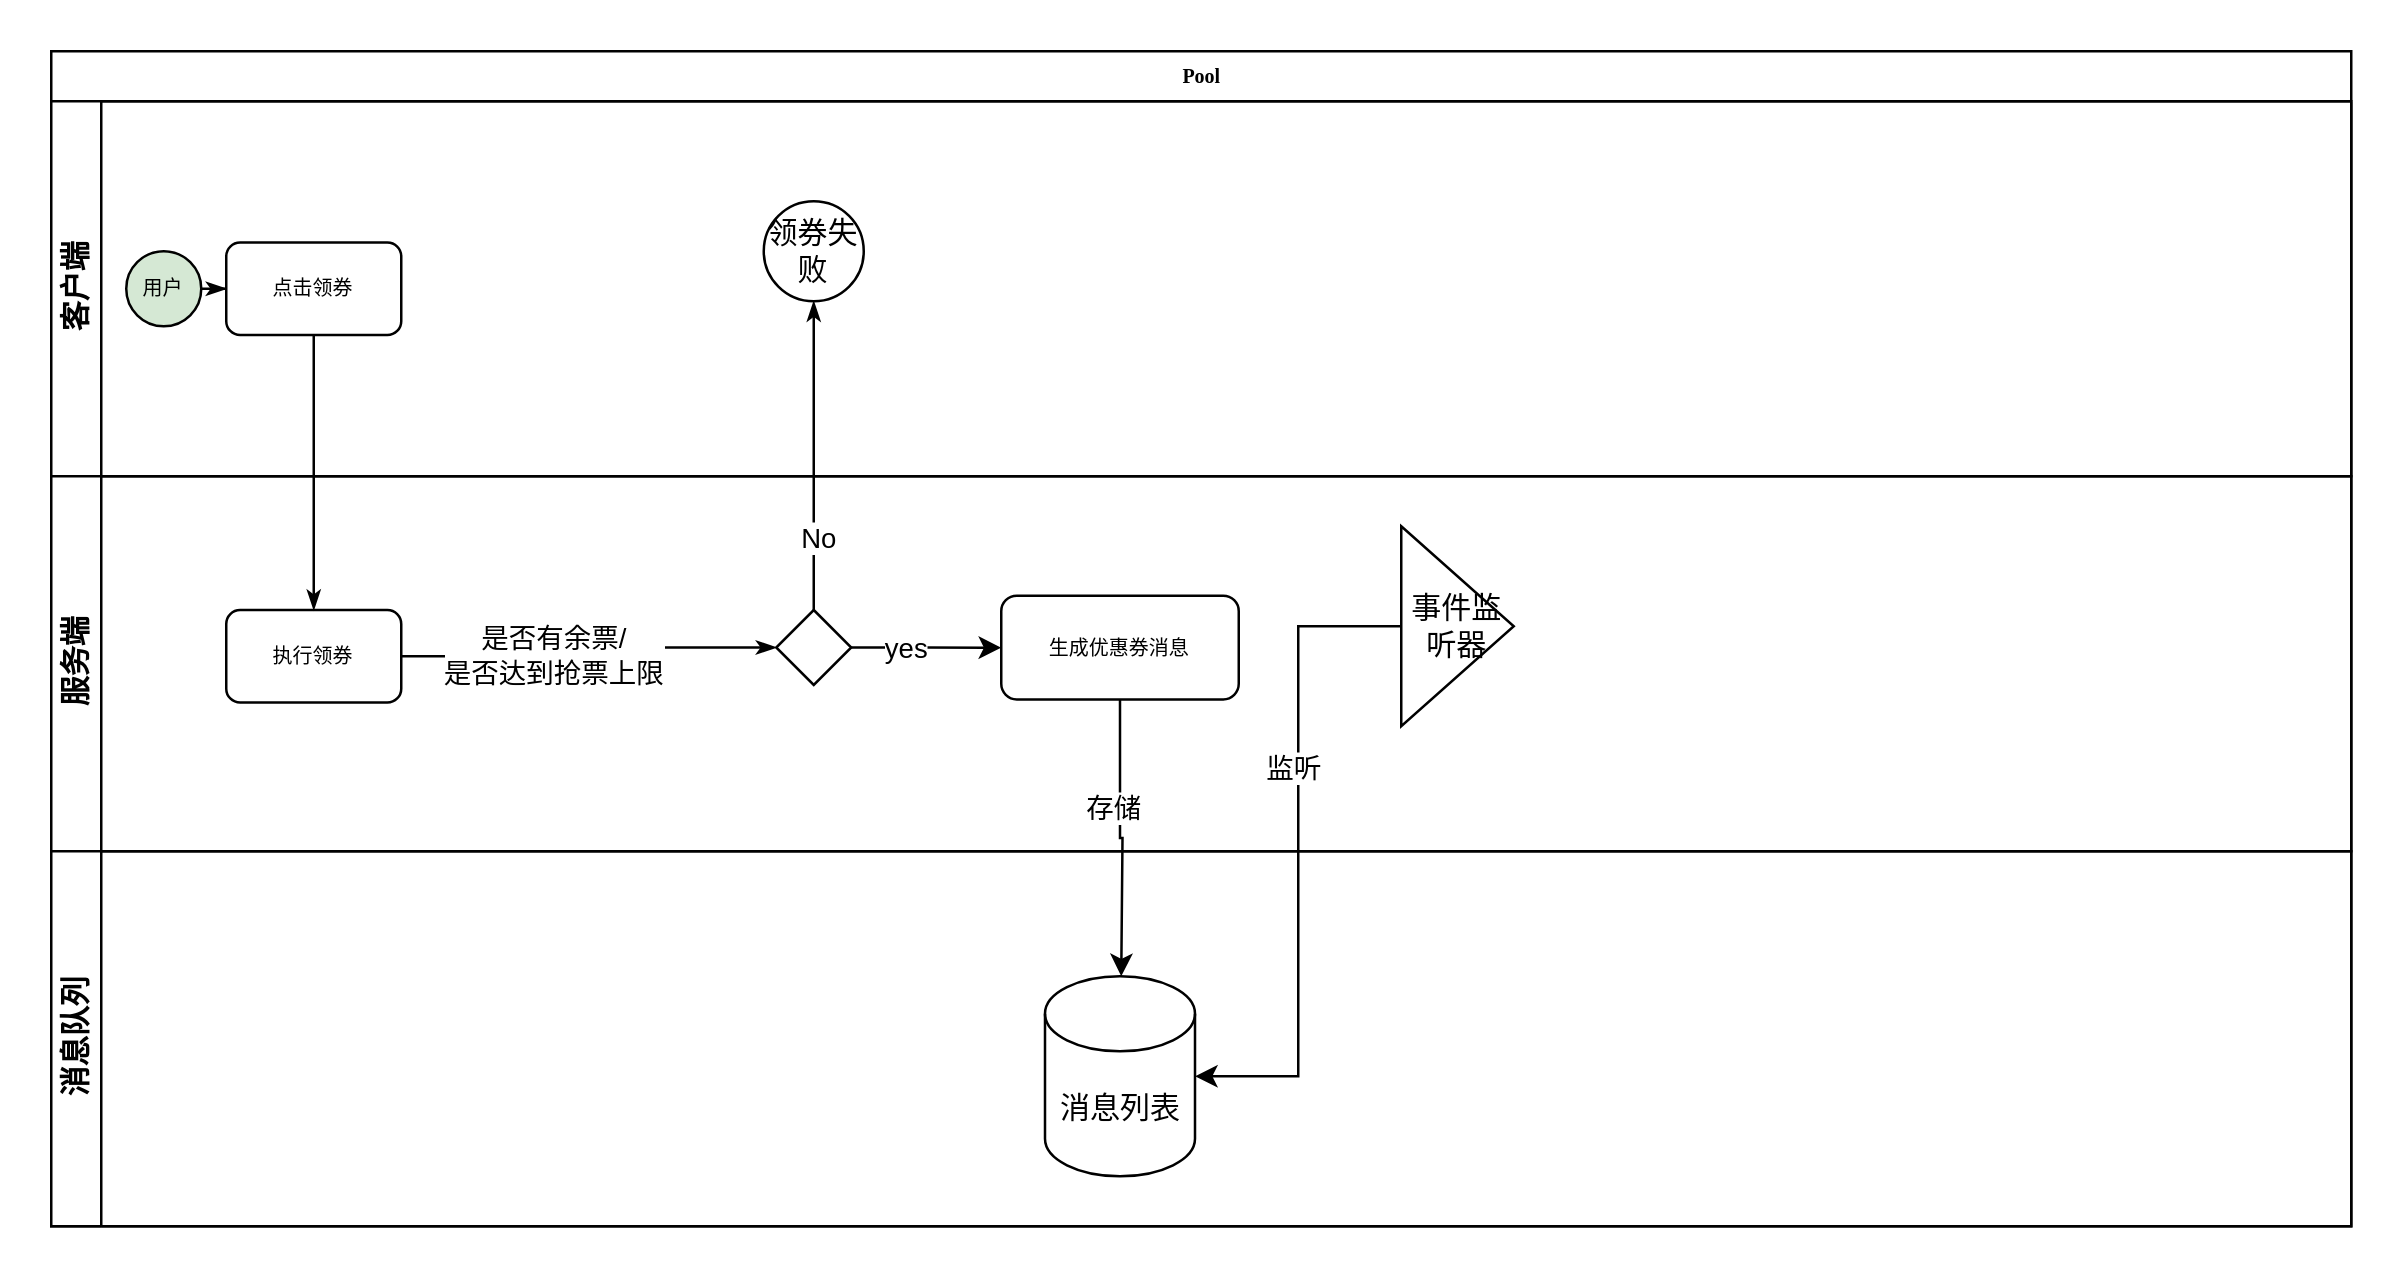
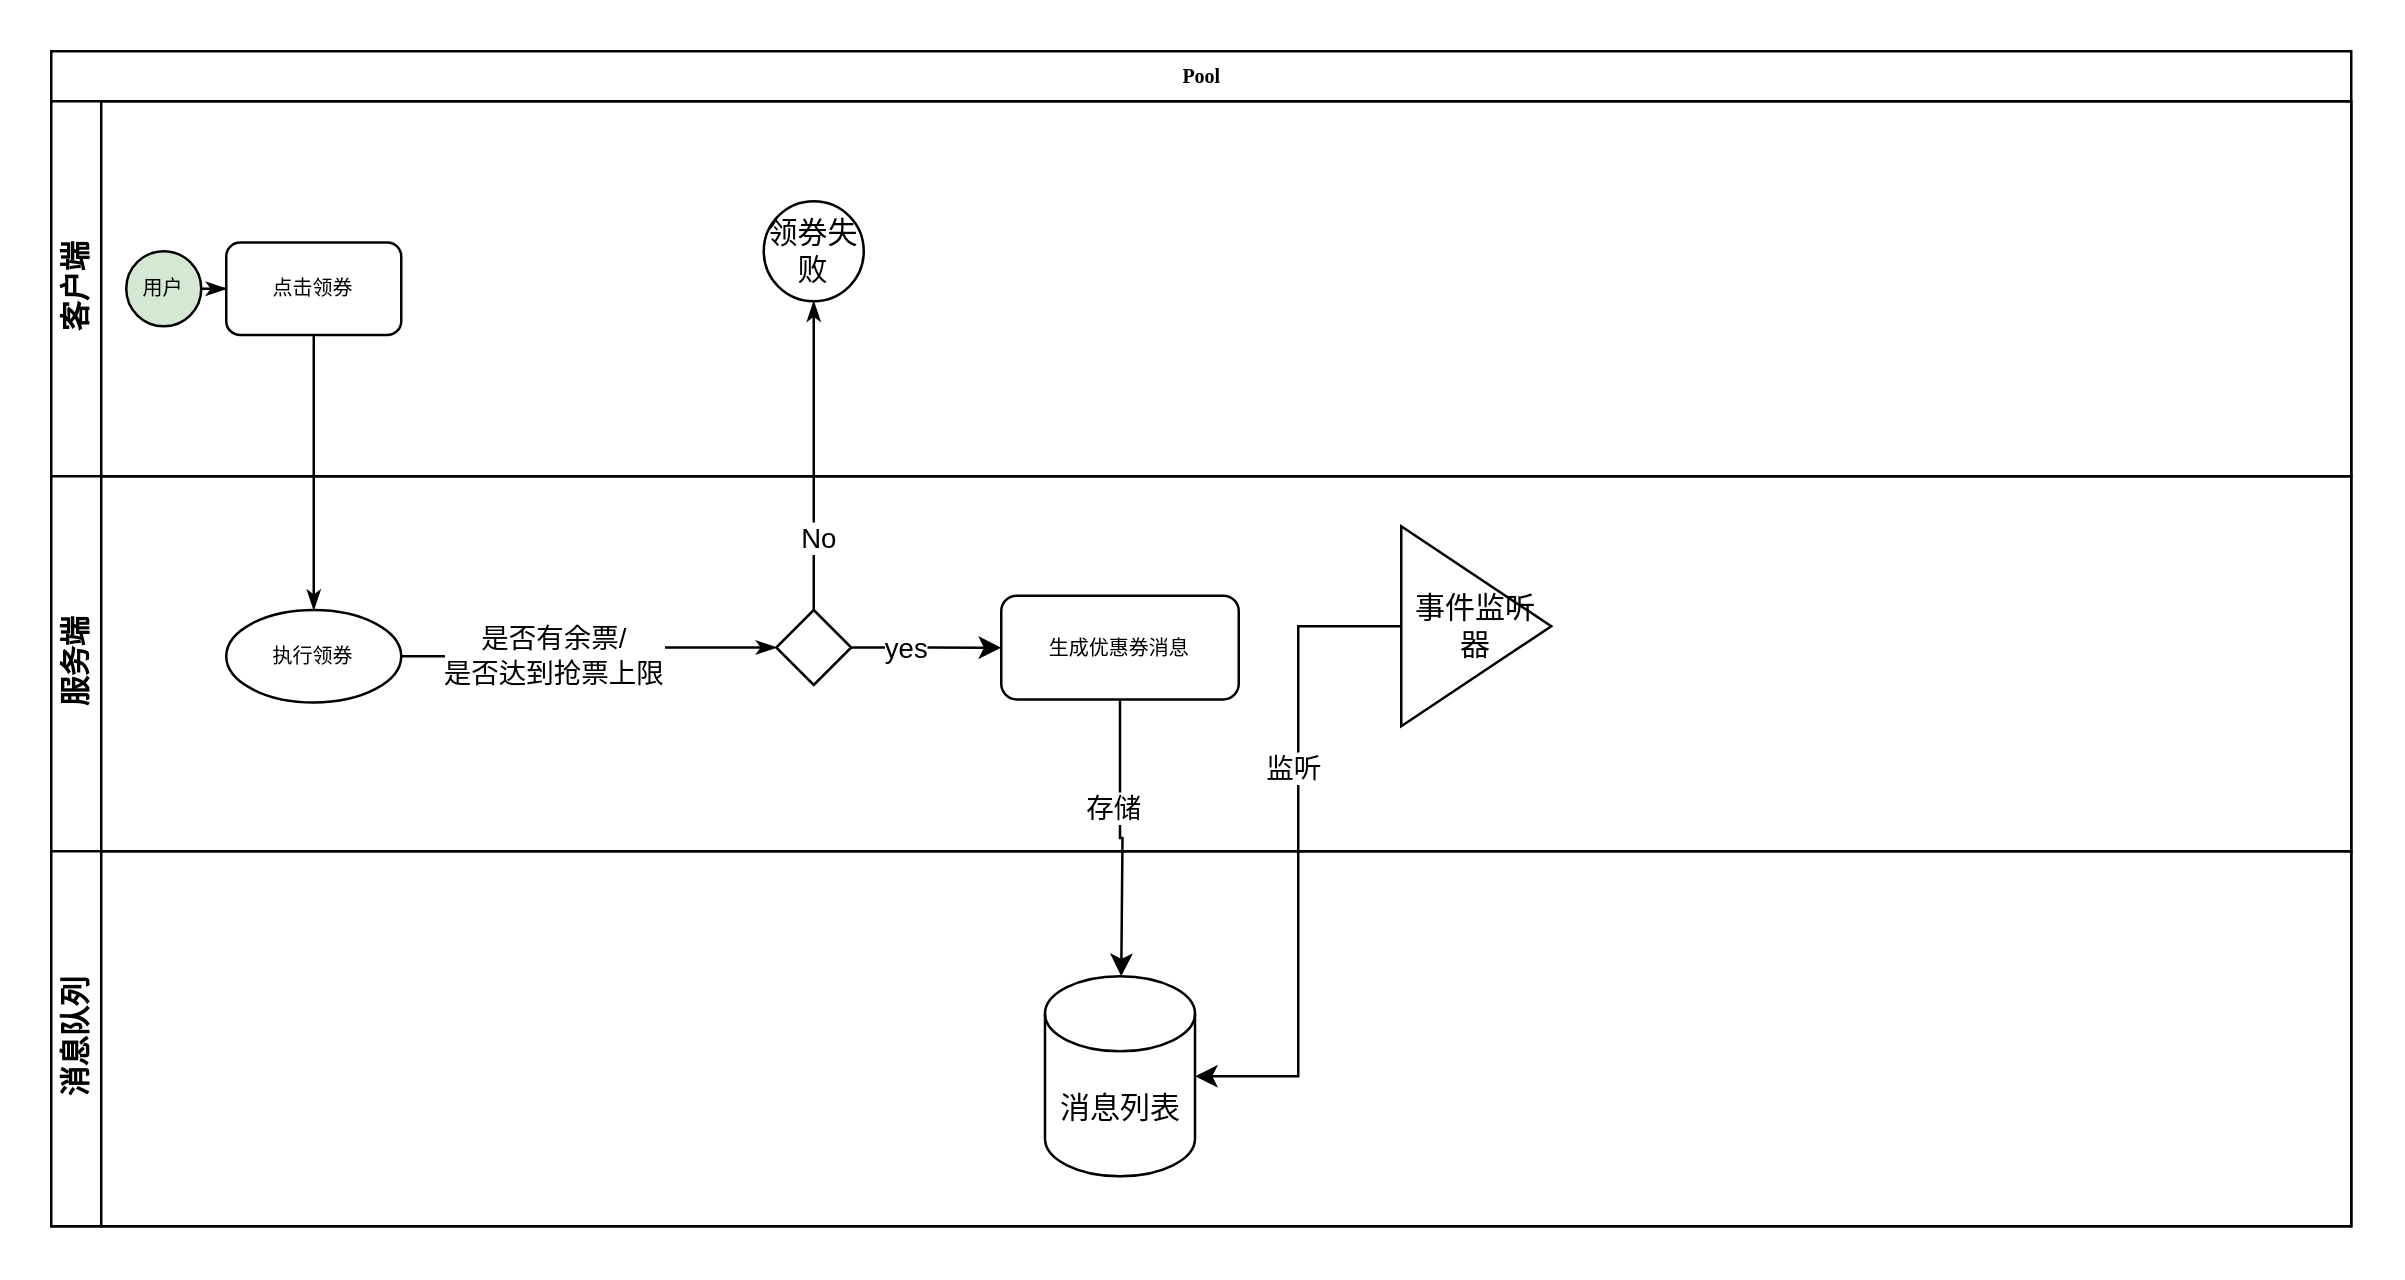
(1458, 626) -> (1476, 626)
(314, 656) -> (314, 656)
